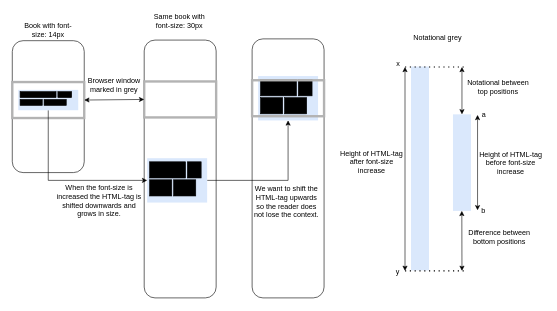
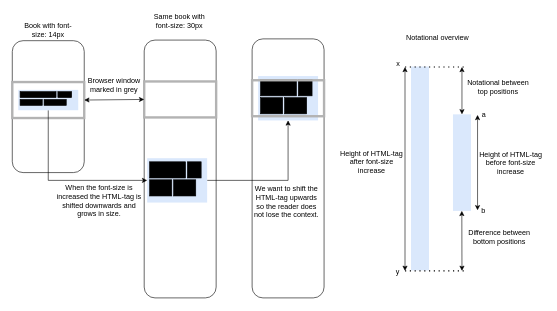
(438, 38) -> (438, 38)
